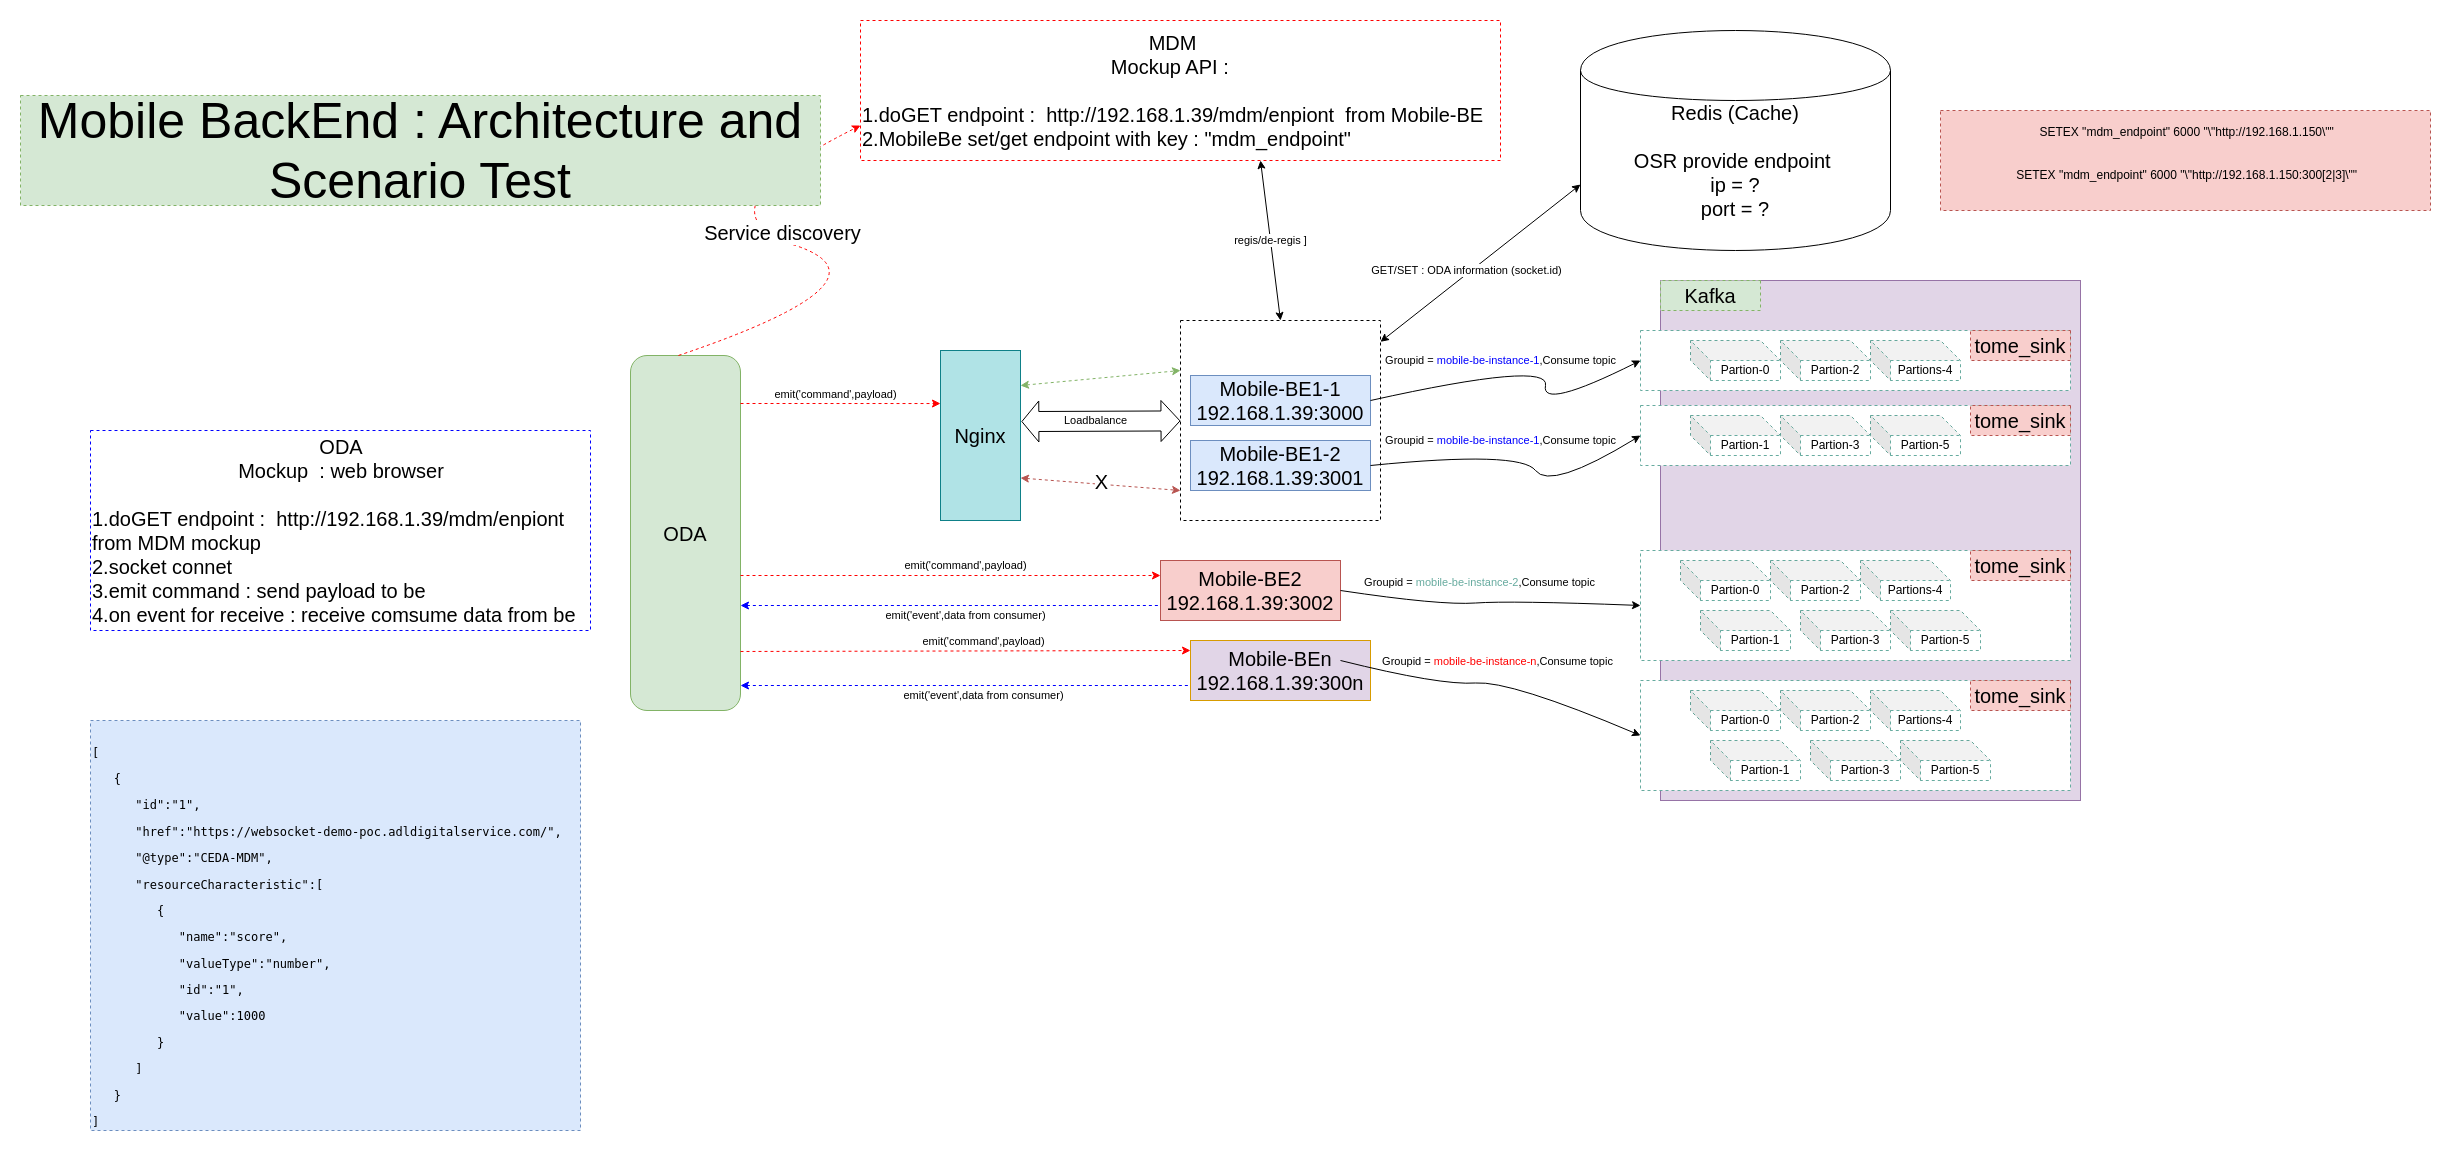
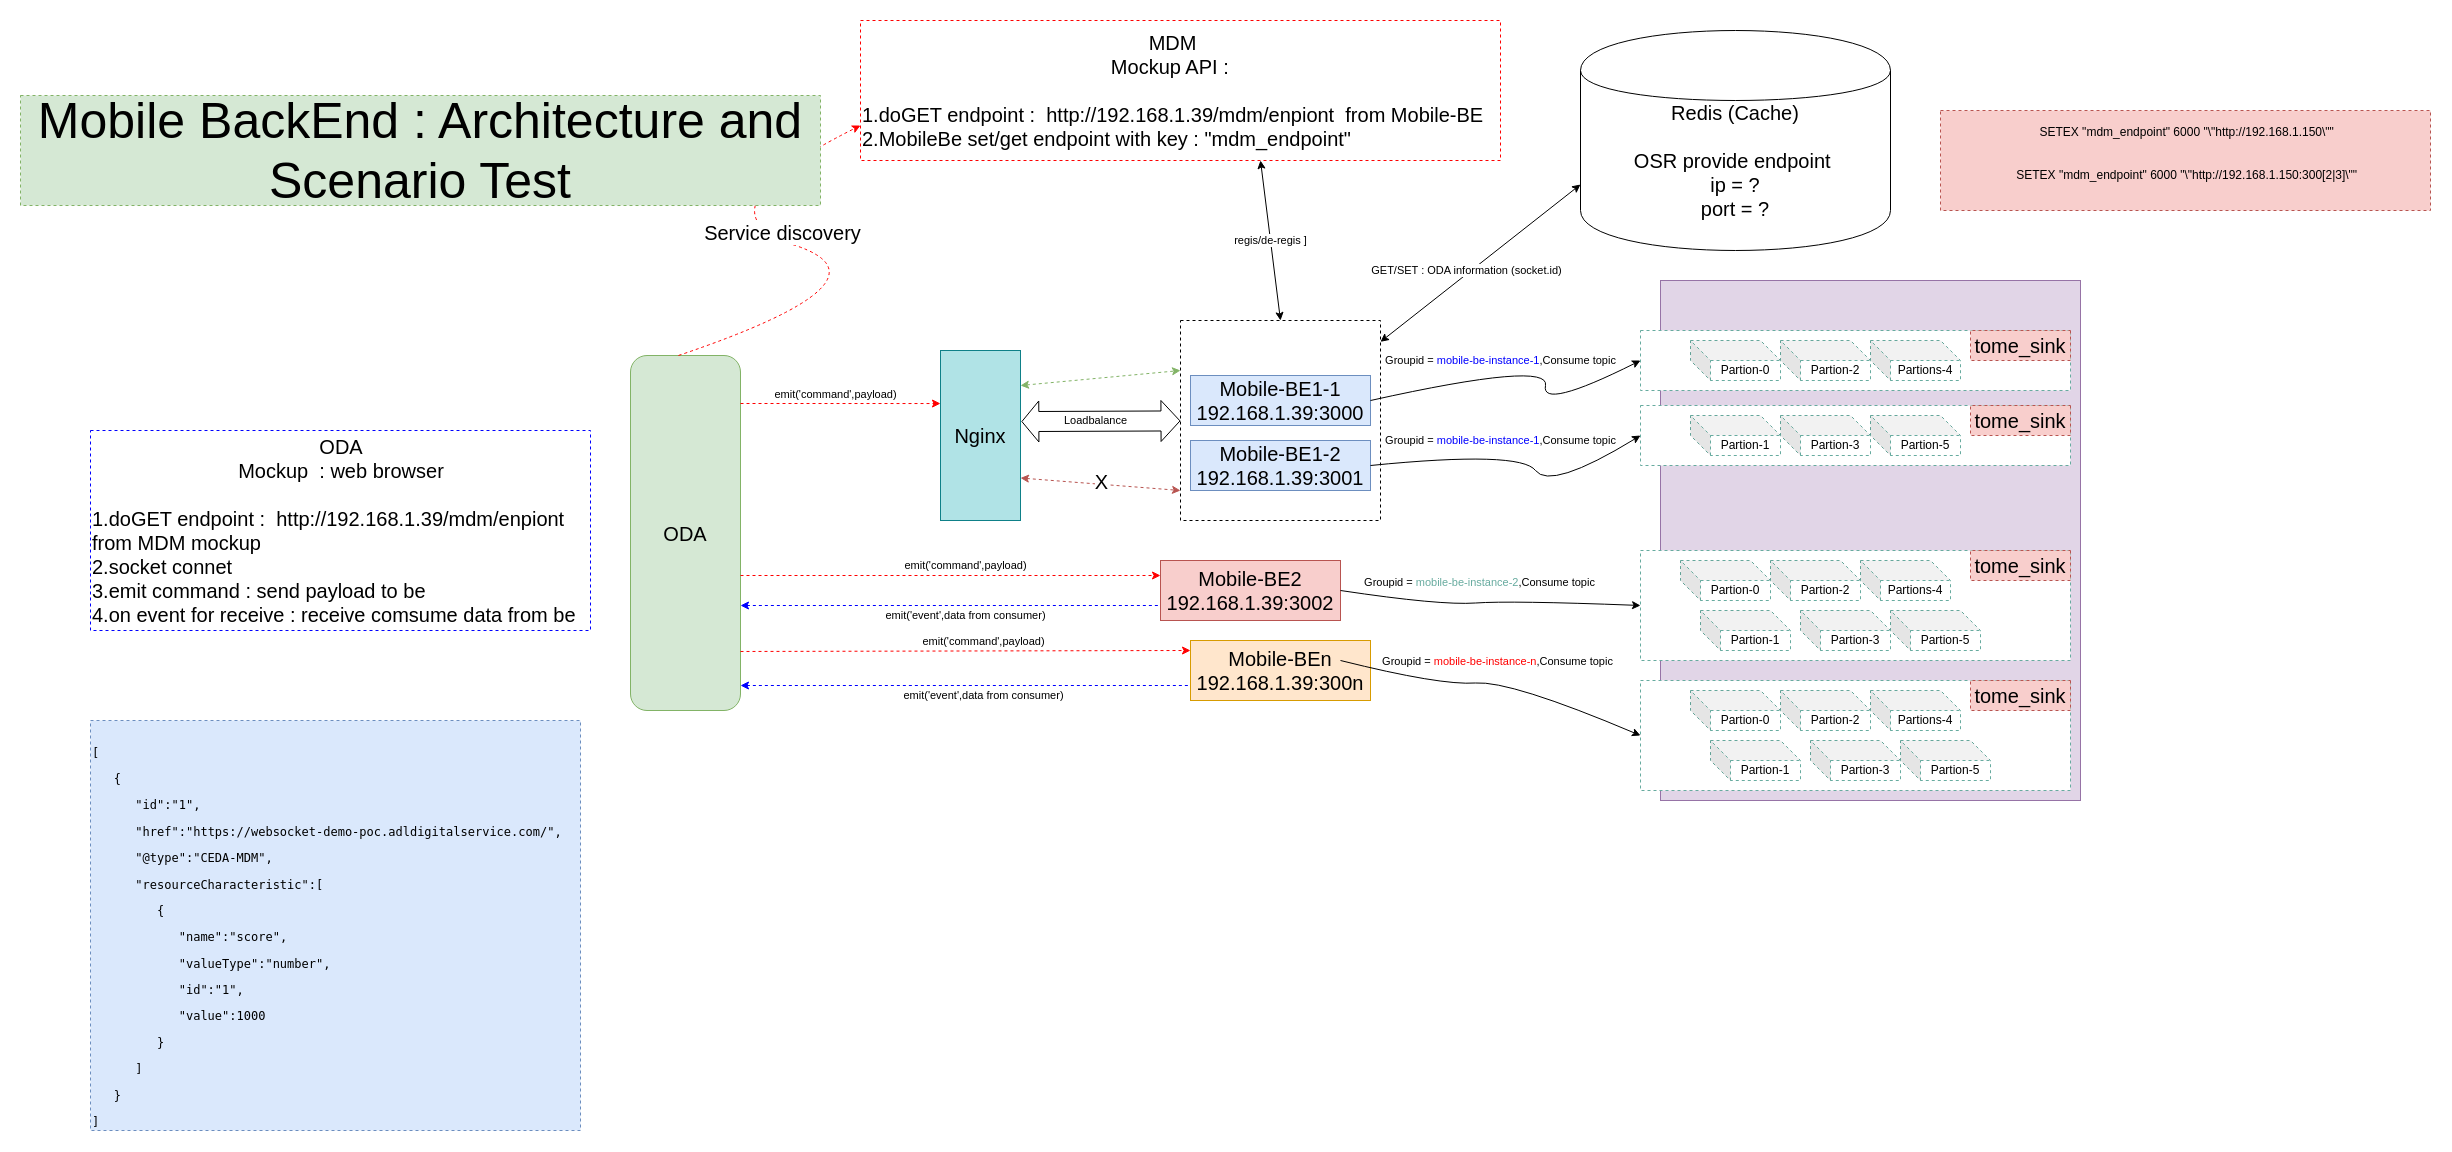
(1711, 296) -> none
(1281, 671) -> (1281, 671)
